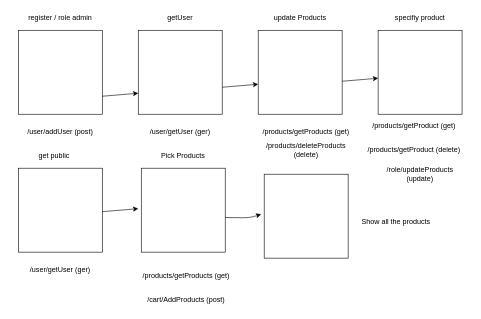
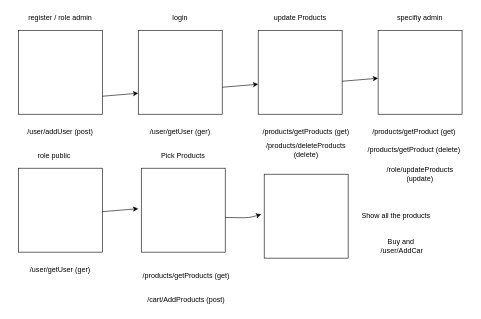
(180, 18) -> (180, 18)
(420, 18) -> (420, 18)
(414, 126) -> (414, 132)
(54, 156) -> (54, 156)
(396, 222) -> (396, 216)
none -> (402, 246)
